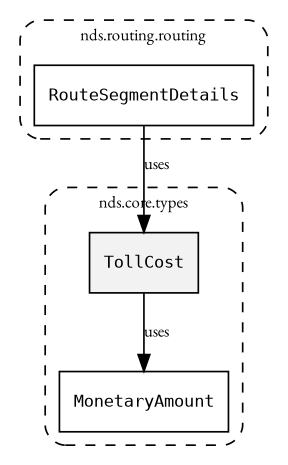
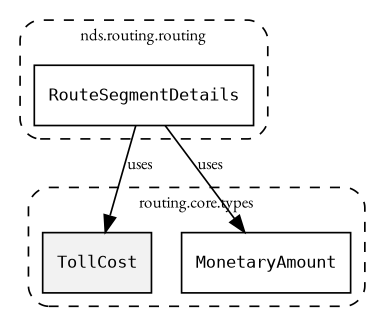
(144, 203) -> (197, 203)
(144, 324) -> (200, 172)
